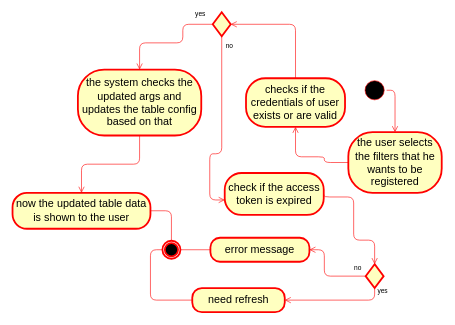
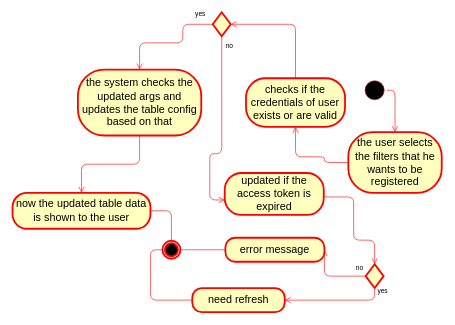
(274, 194) -> (274, 194)
(260, 250) -> (275, 250)
